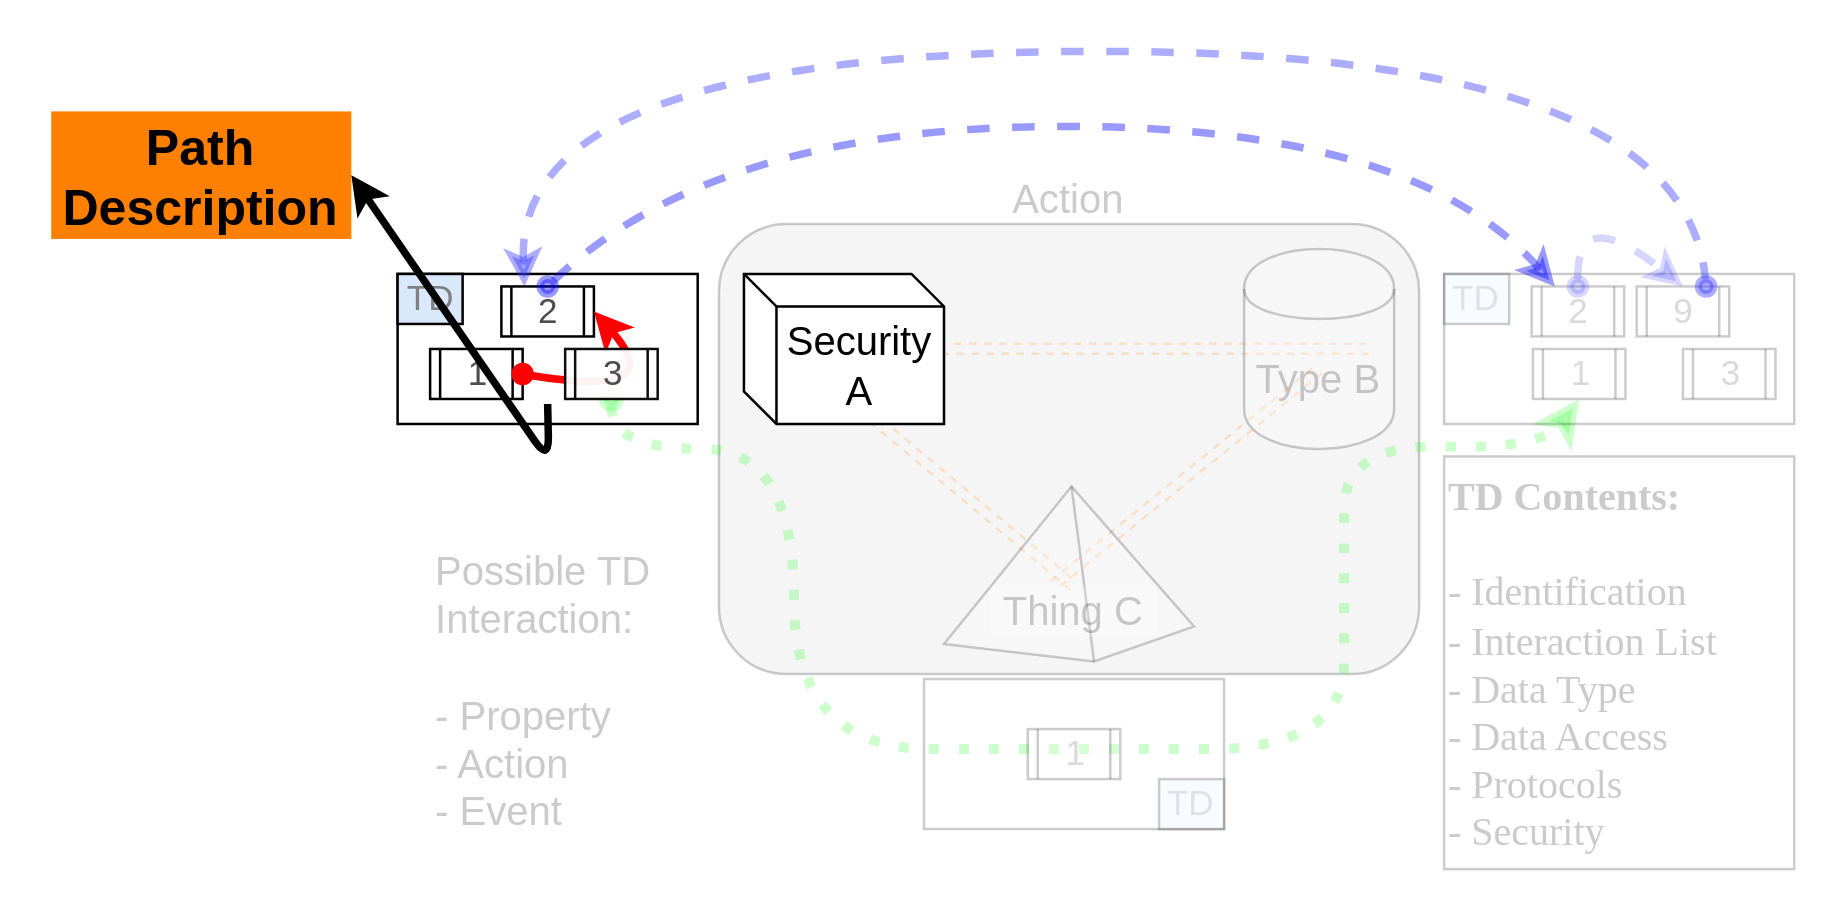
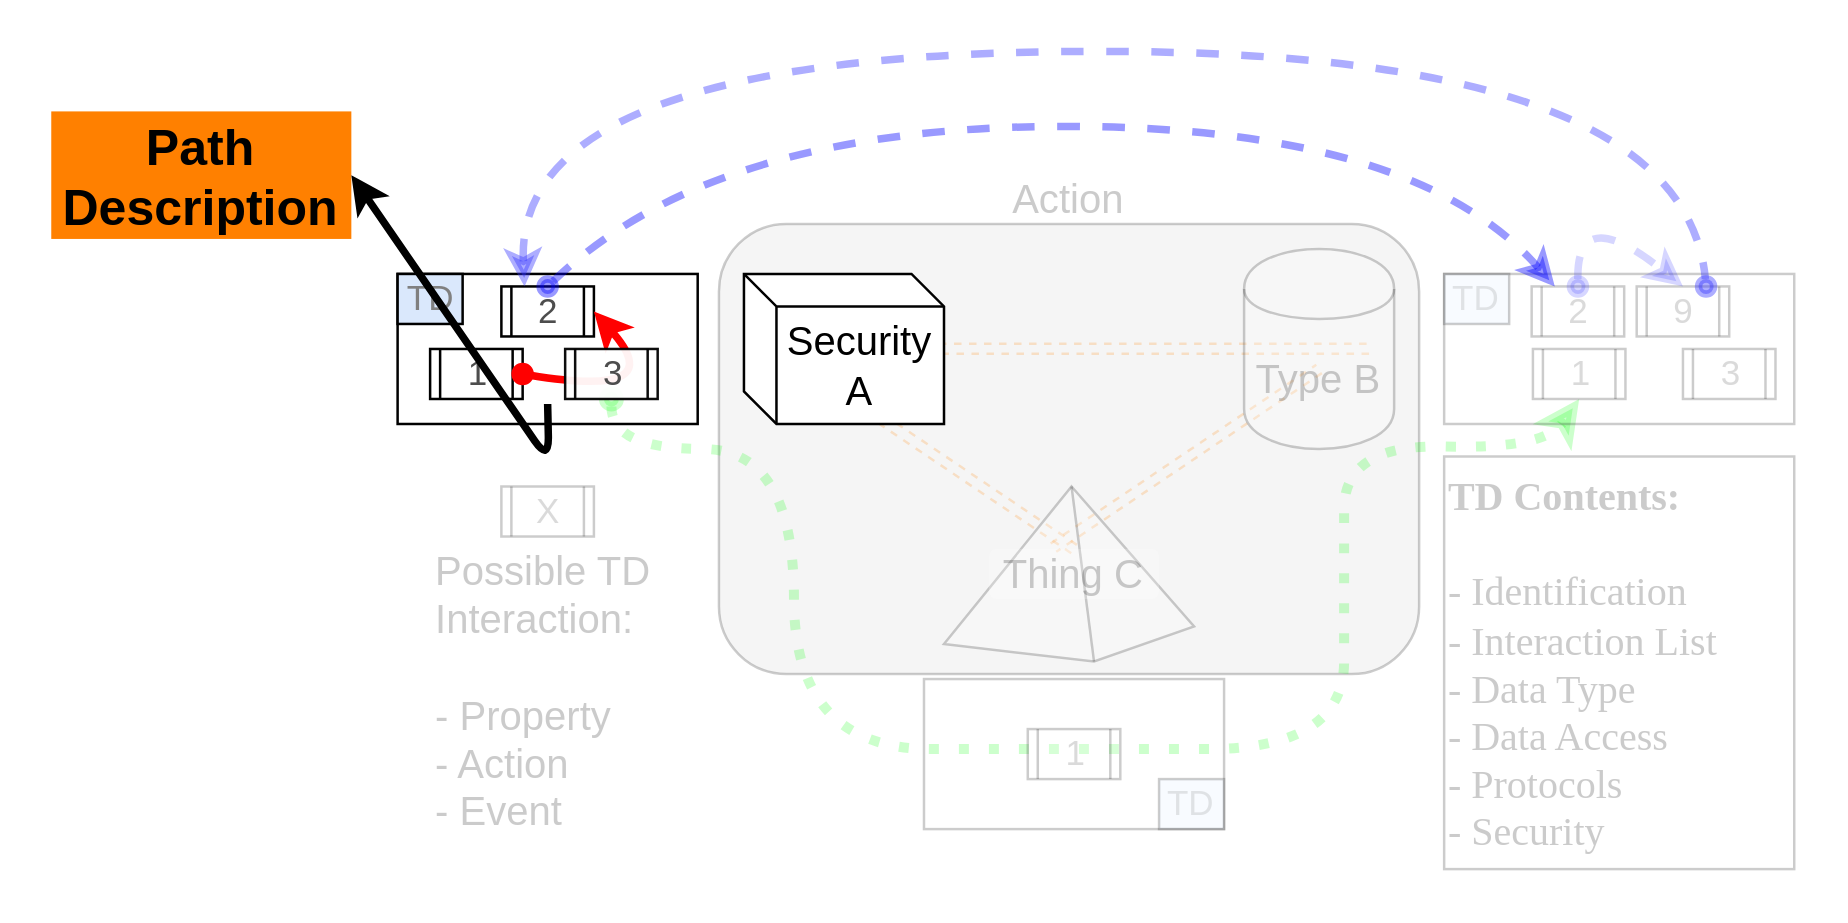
none -> (548, 511)
(1074, 611) -> (1074, 574)
